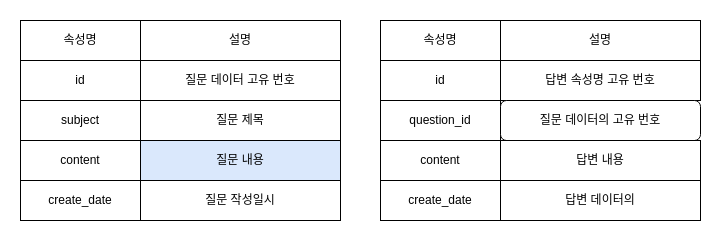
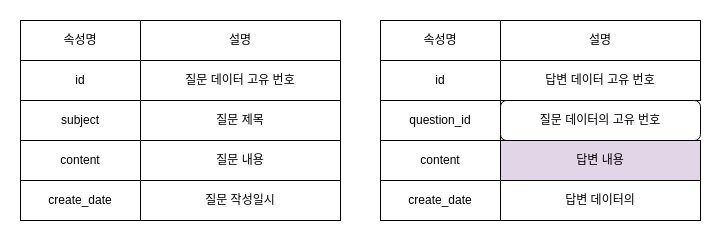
(601, 81) -> (601, 81)
(241, 161) -> (241, 161)
(601, 161) -> (601, 161)
